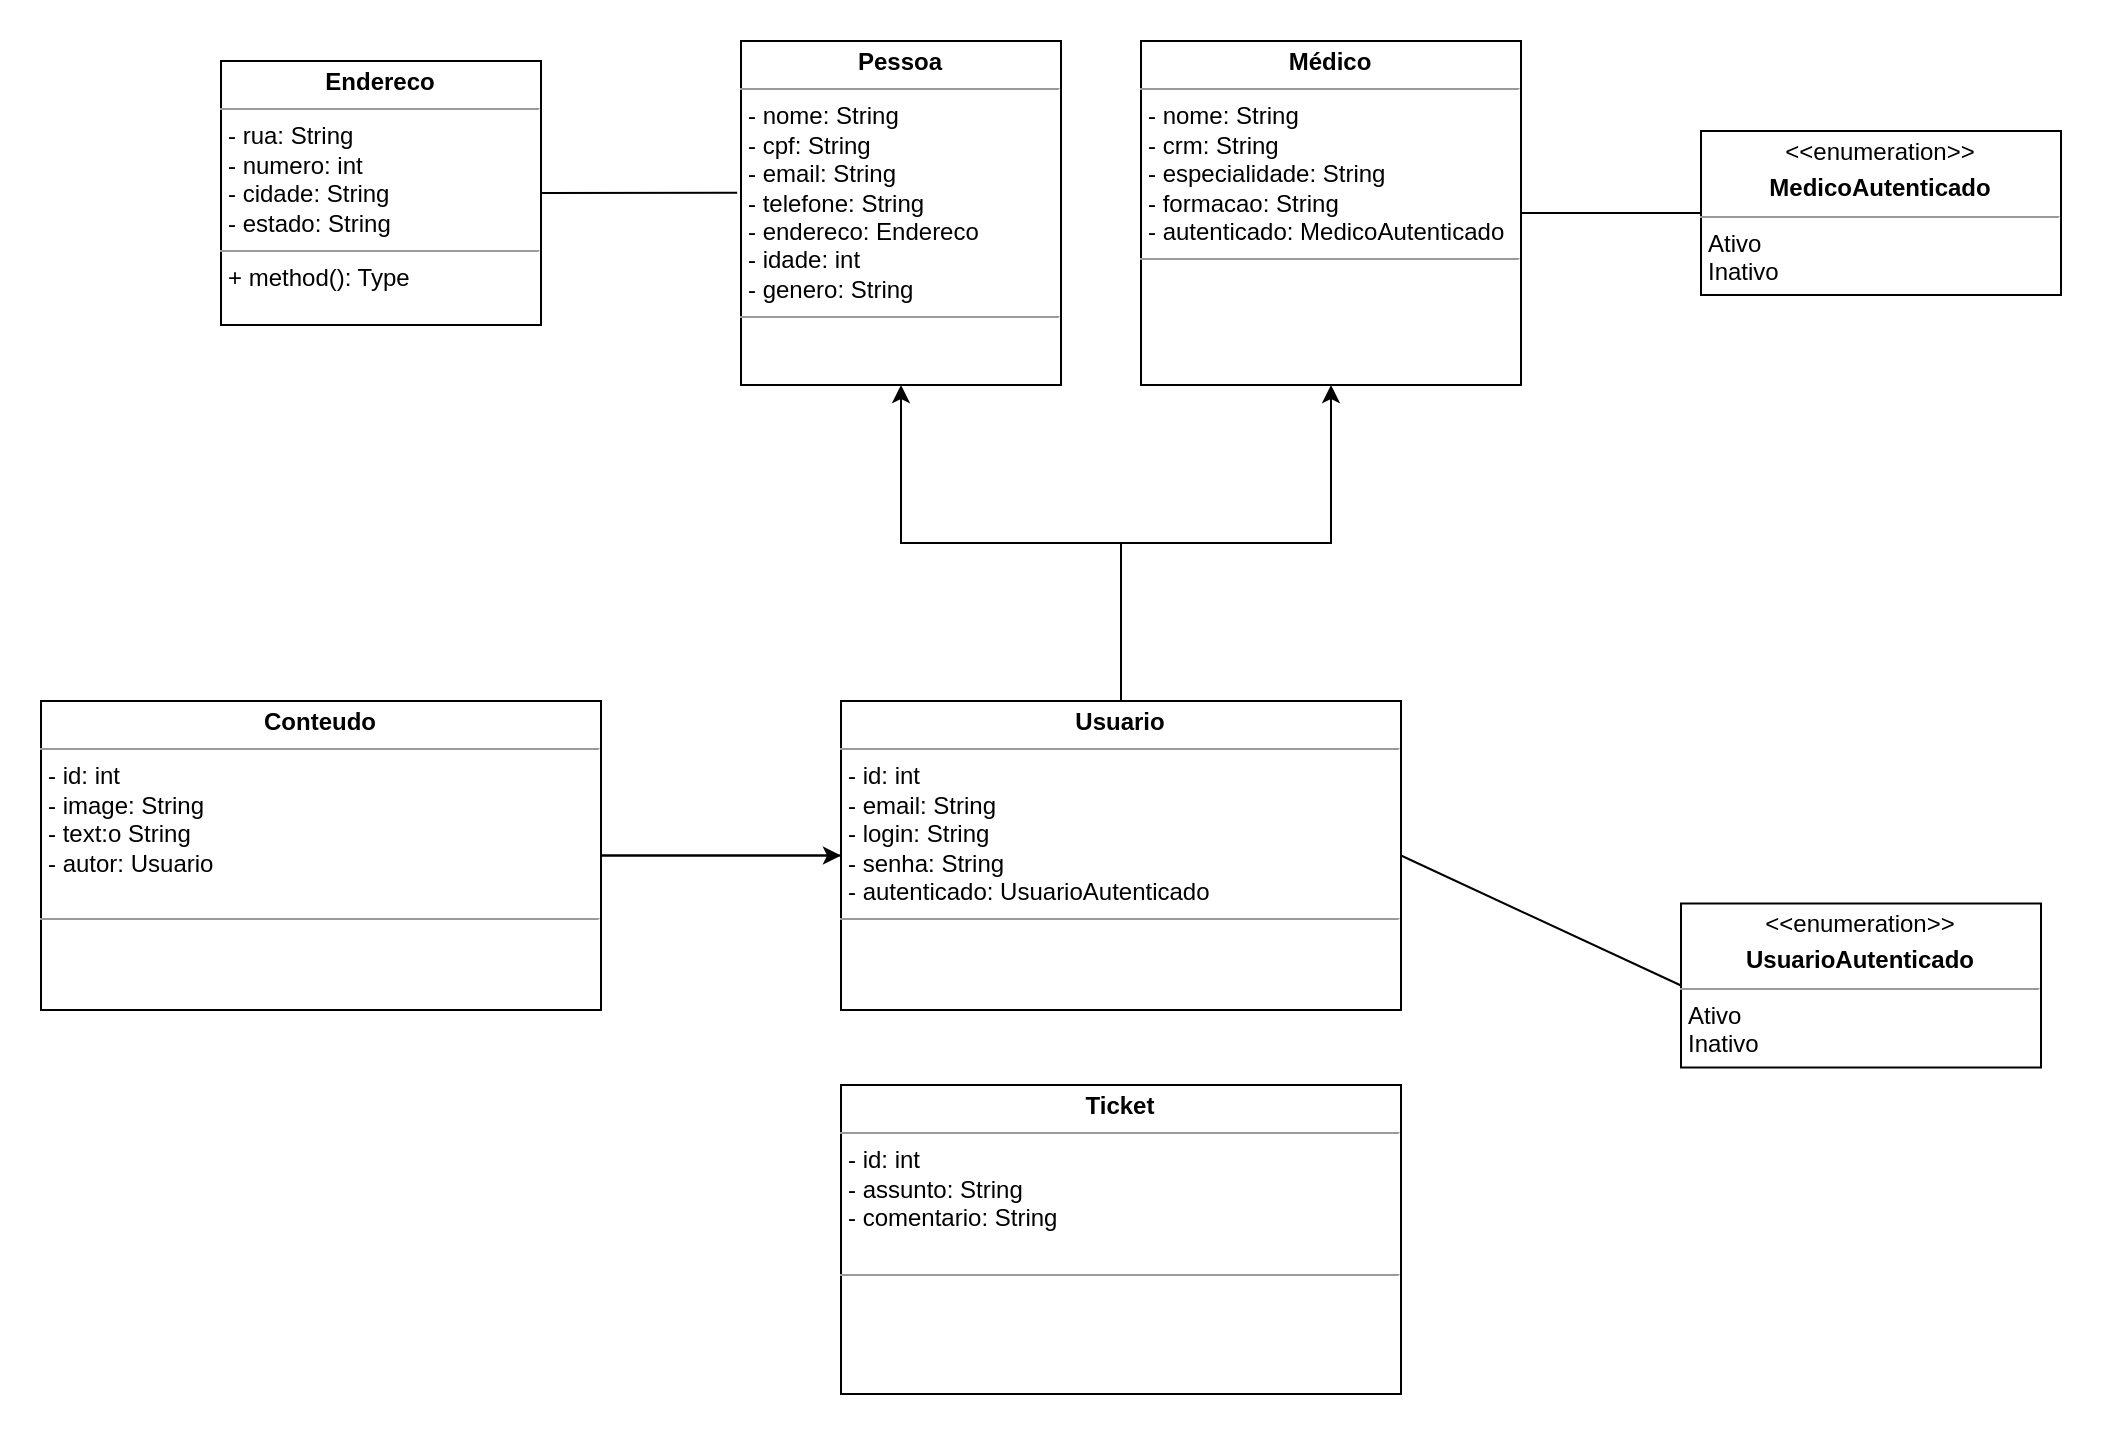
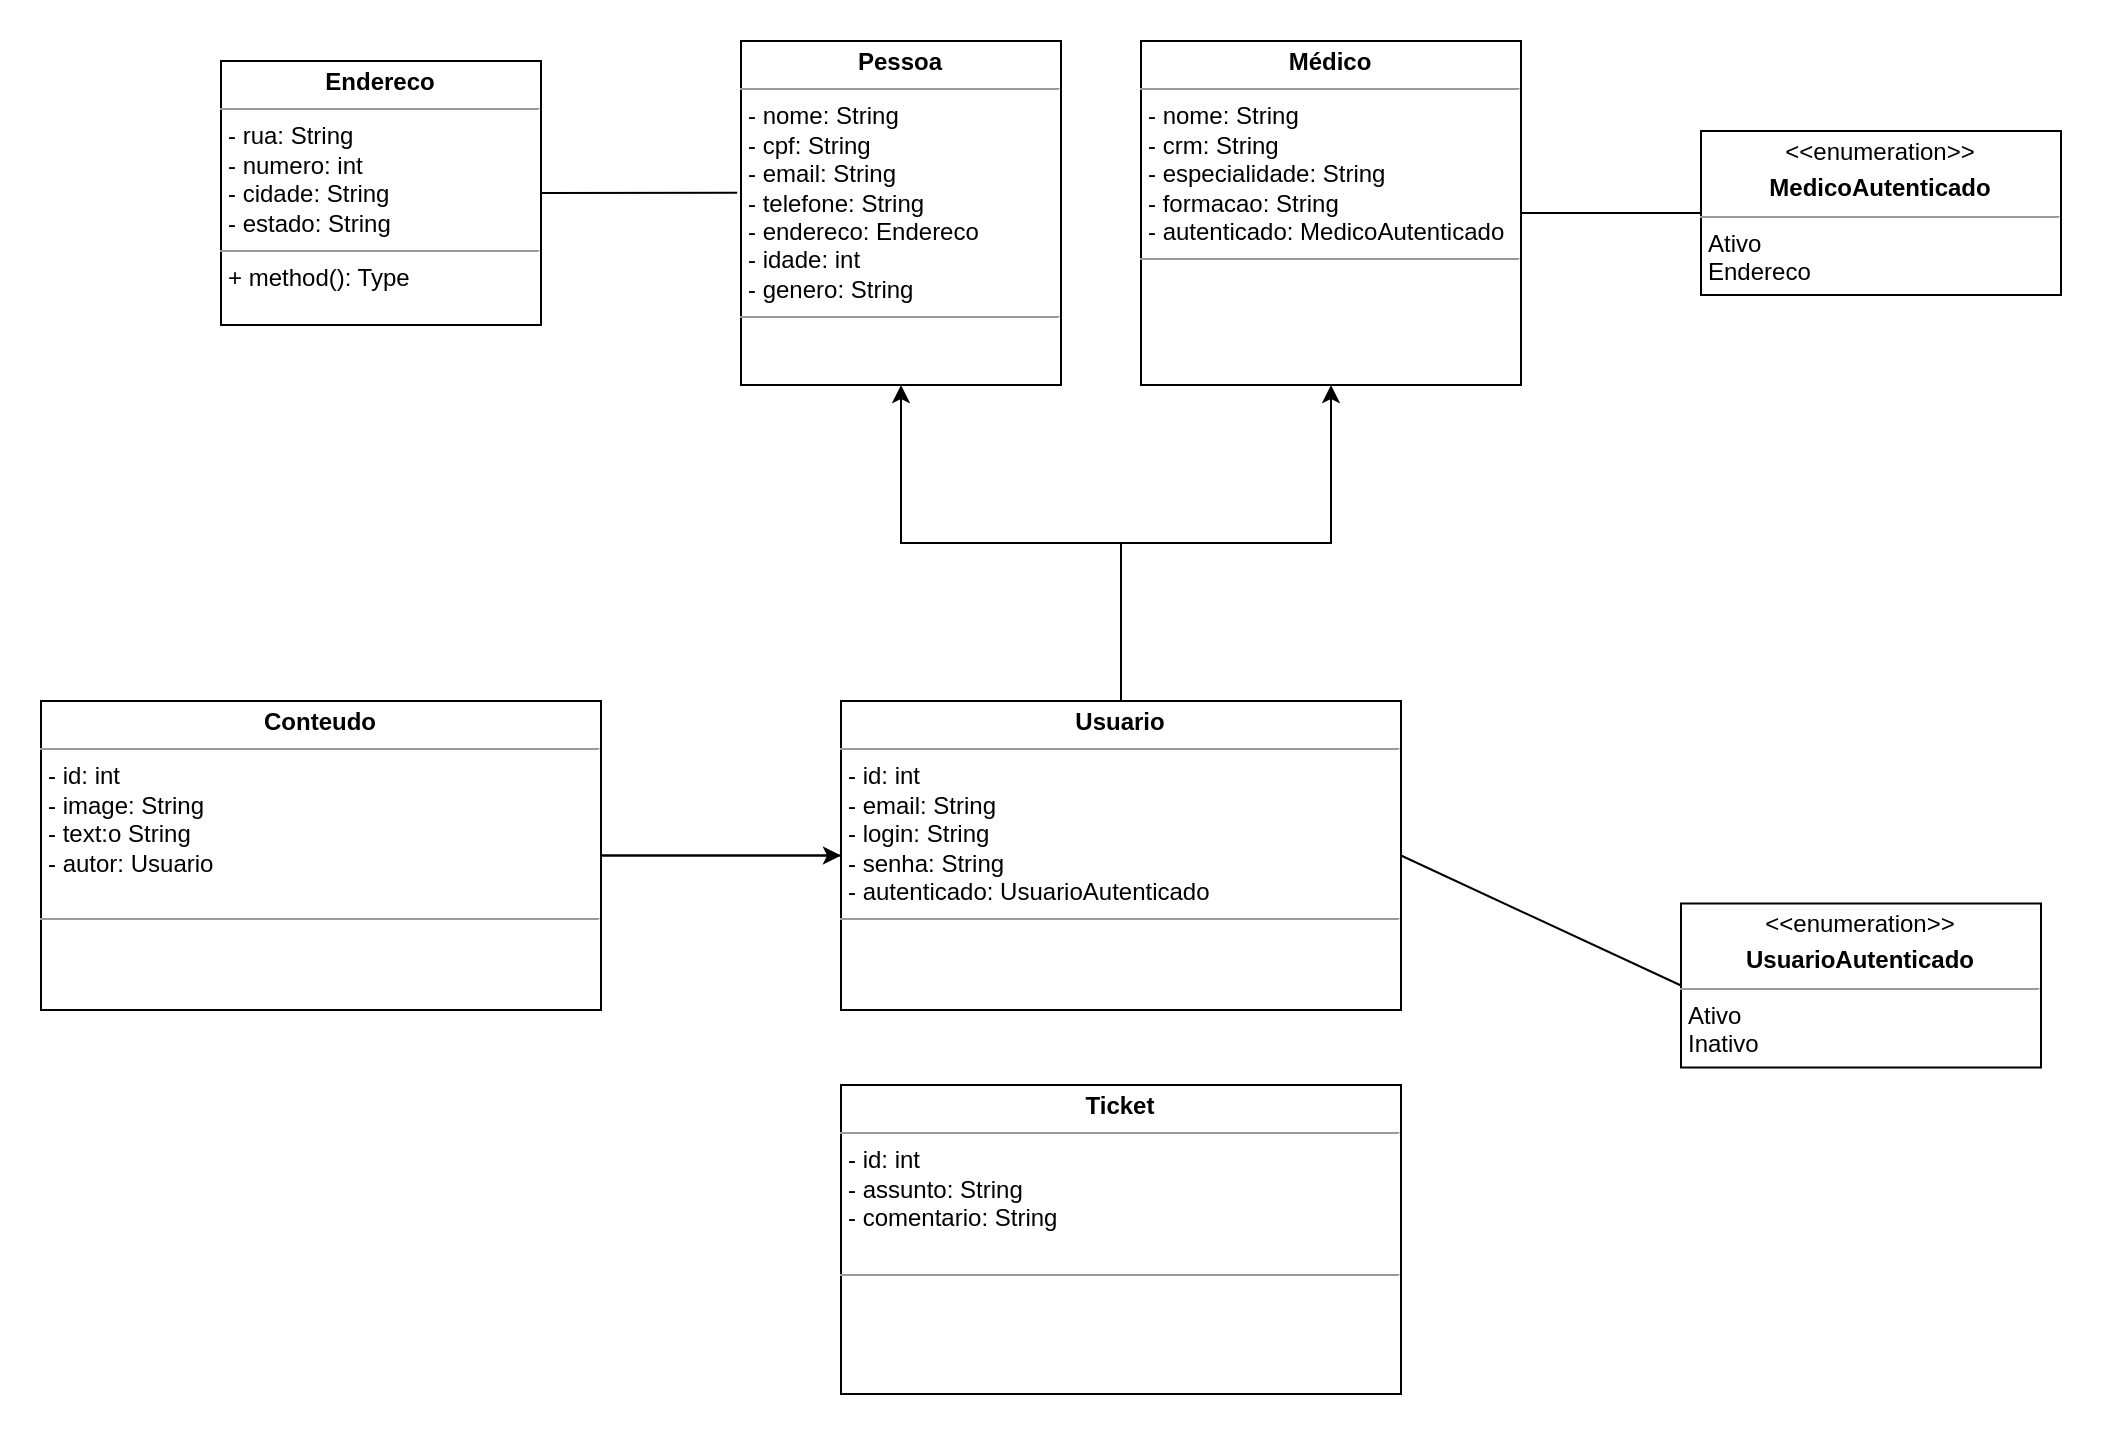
(1809, 189) -> (1809, 189)
